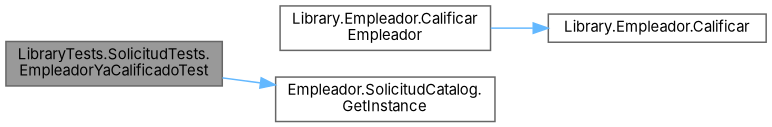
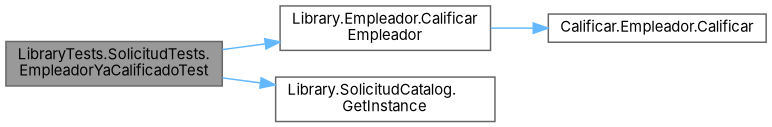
(657, 28) -> (657, 28)
none -> (244, 47)
(385, 99) -> (385, 99)
